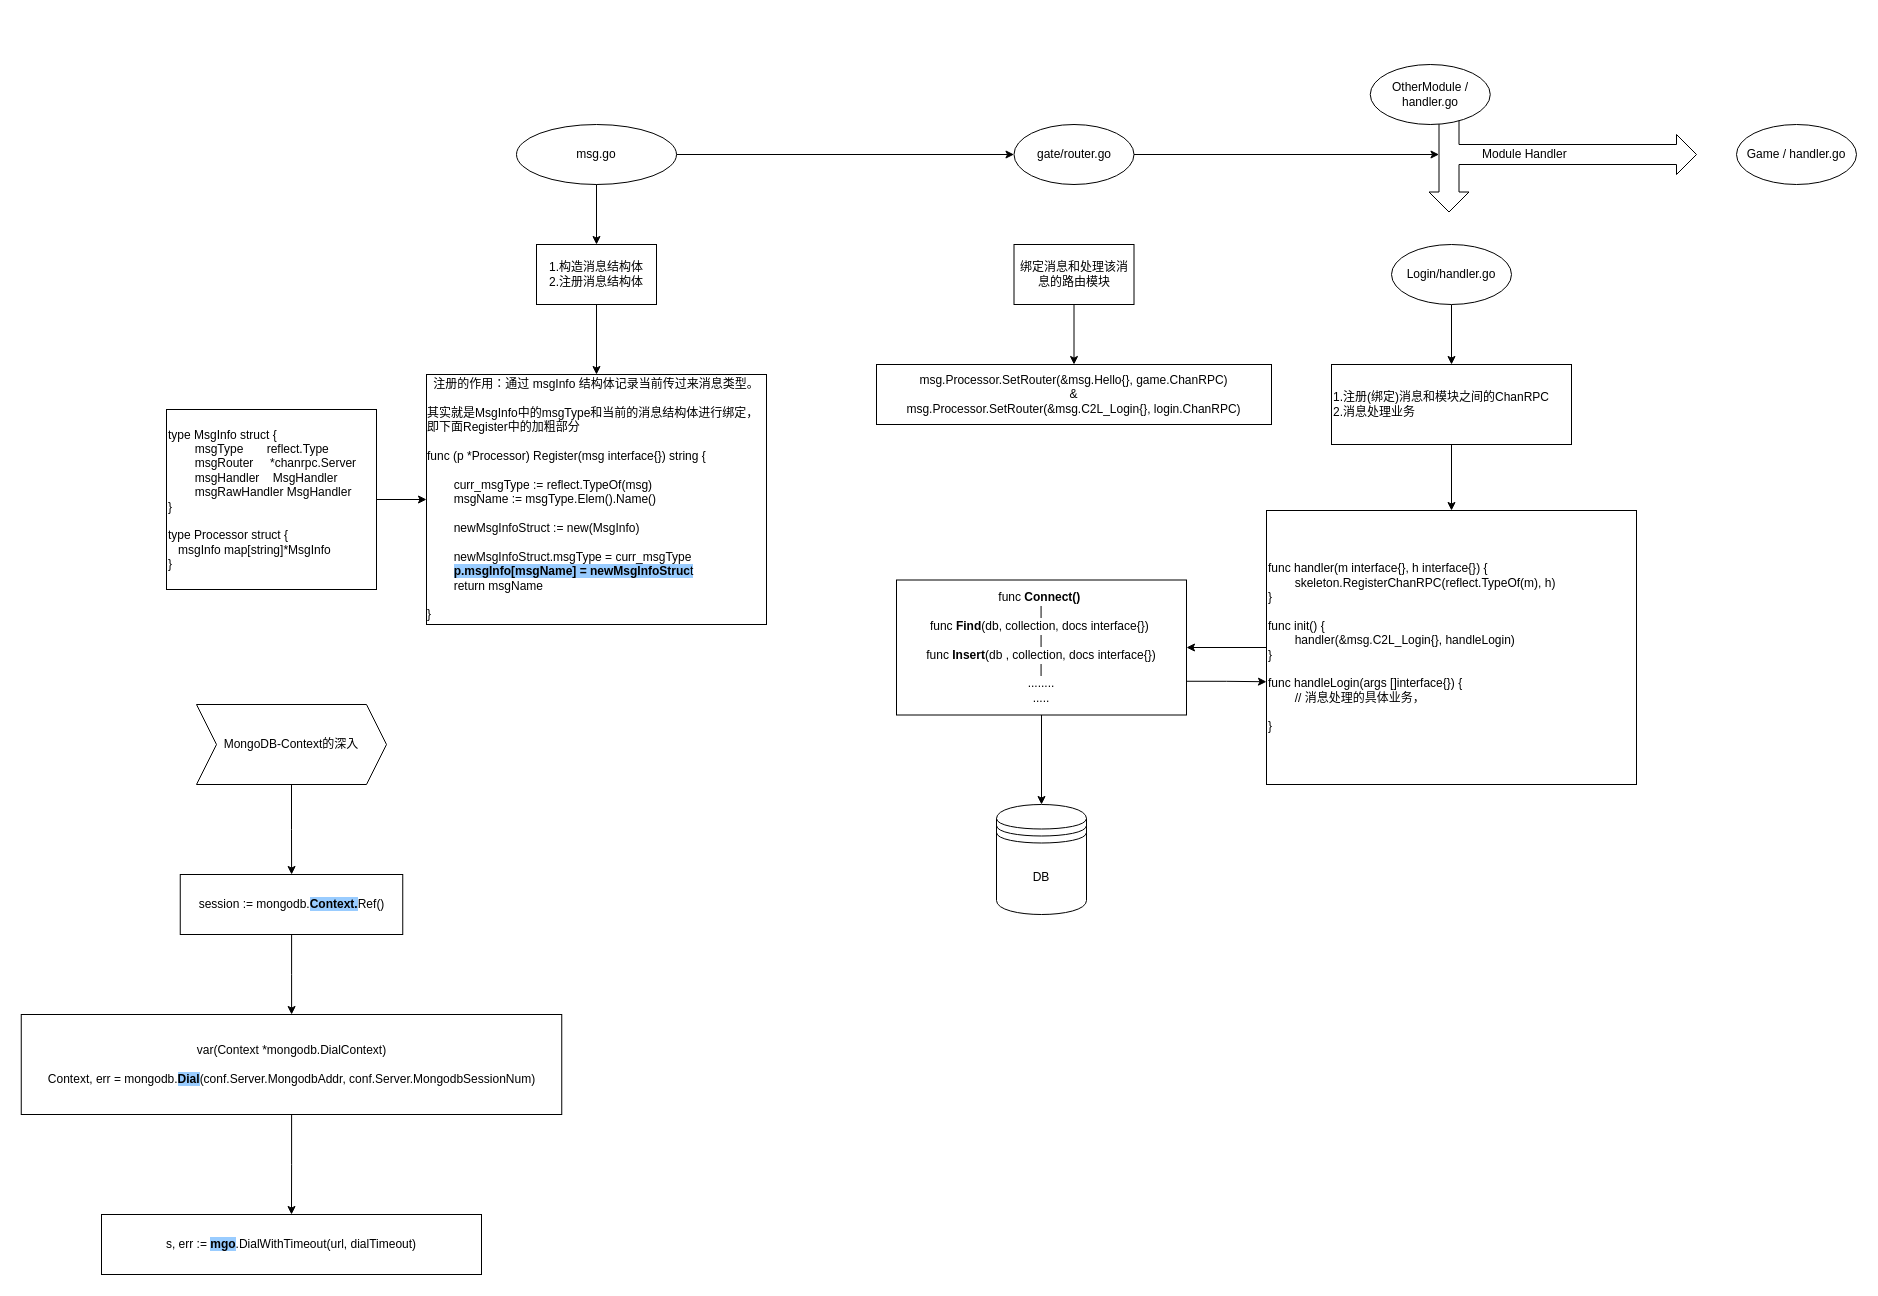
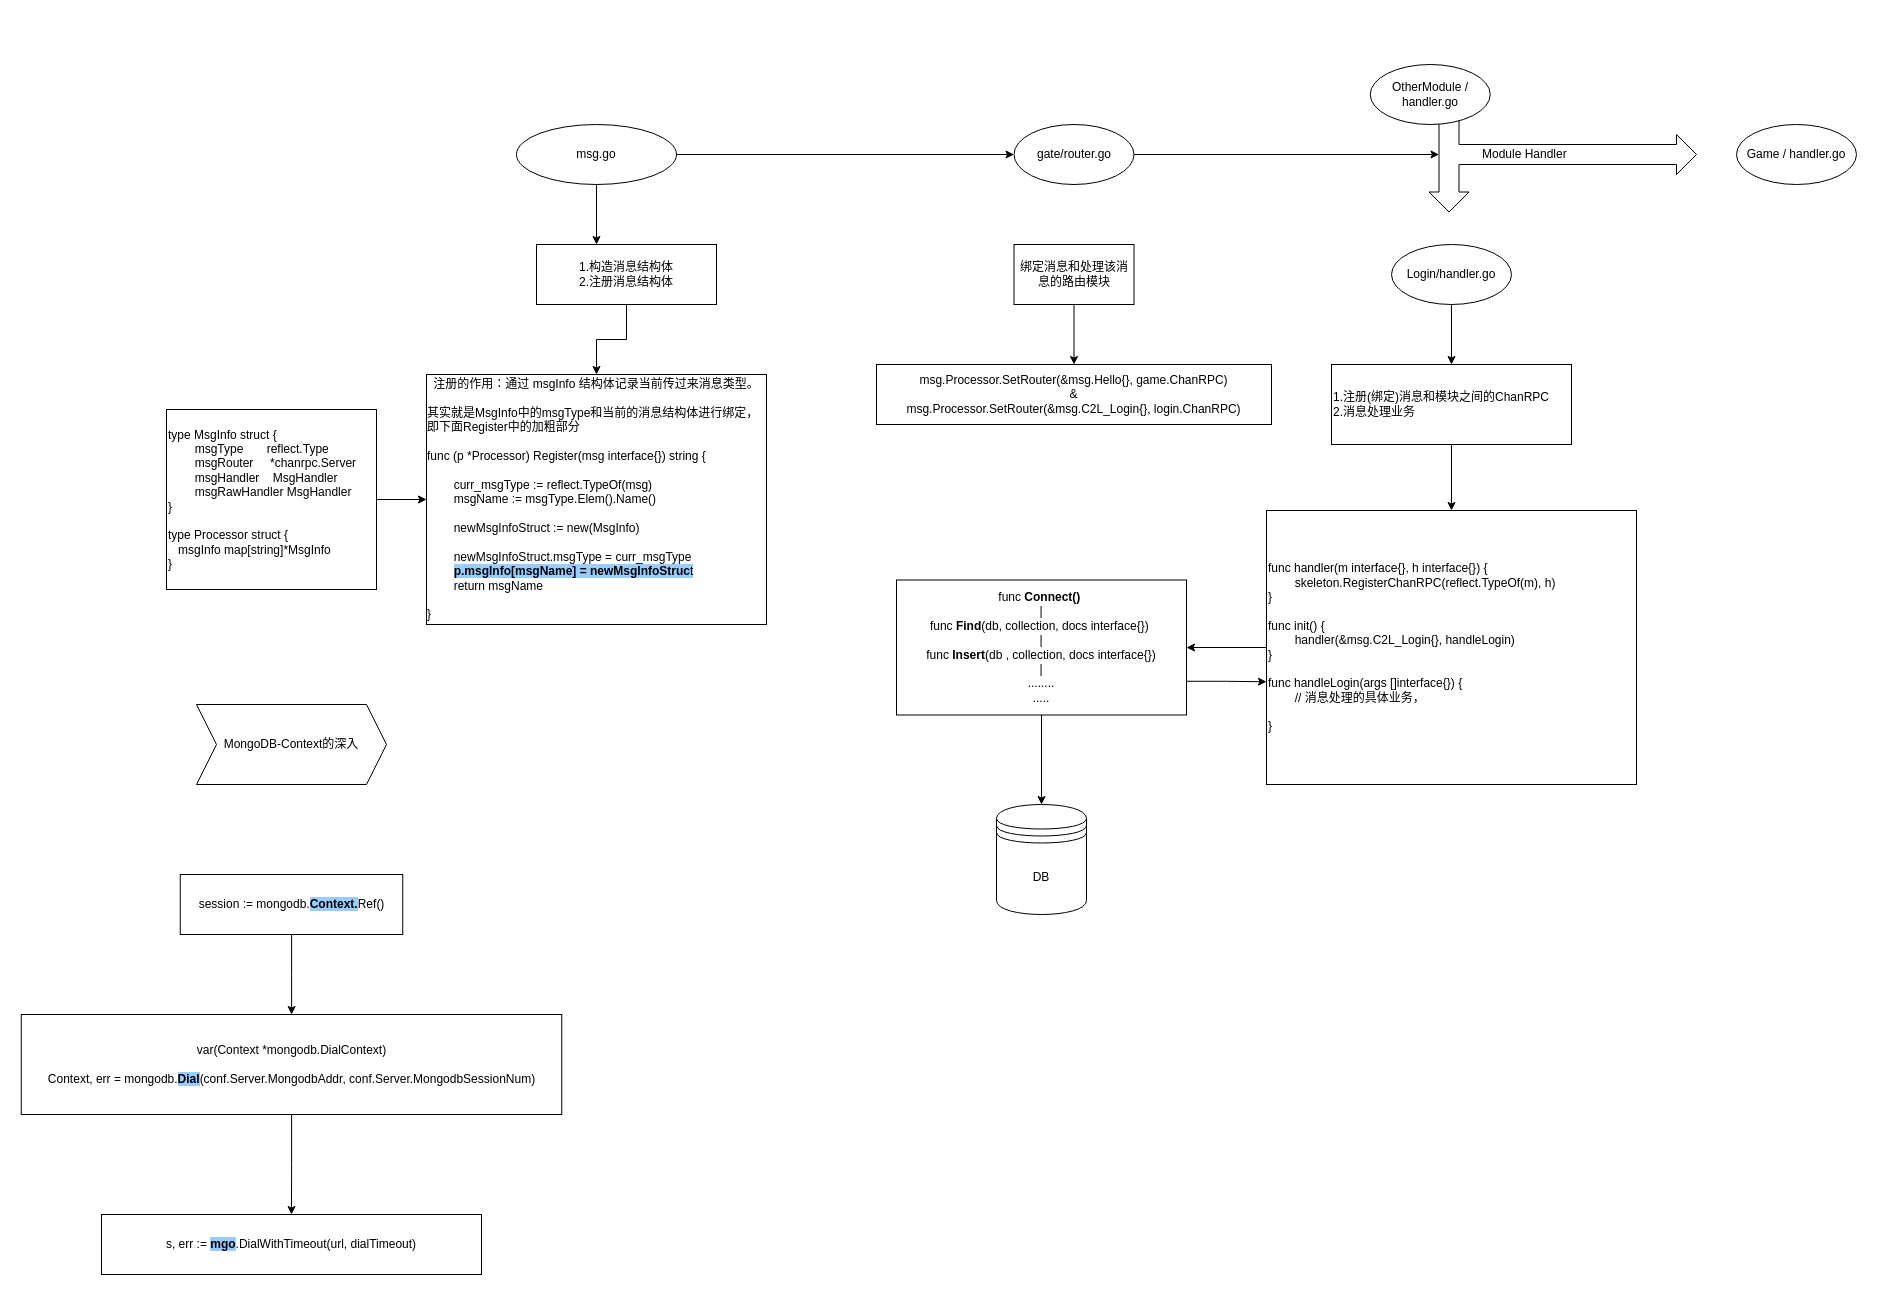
(597, 275) -> (627, 275)
(292, 826) -> none
